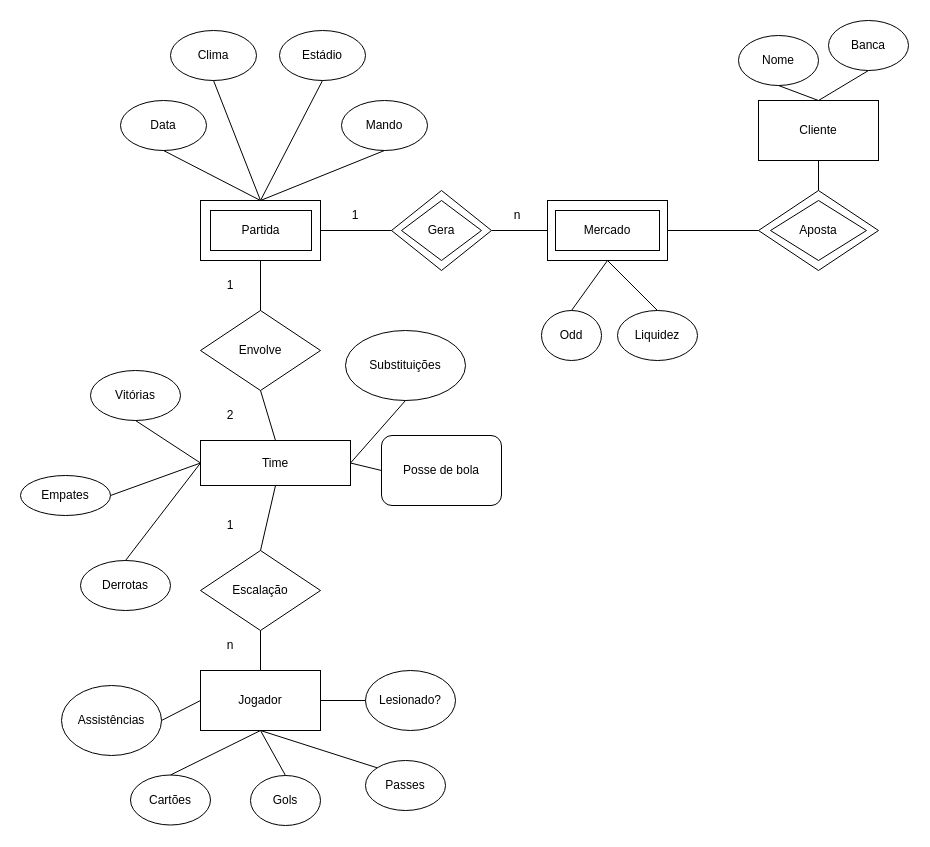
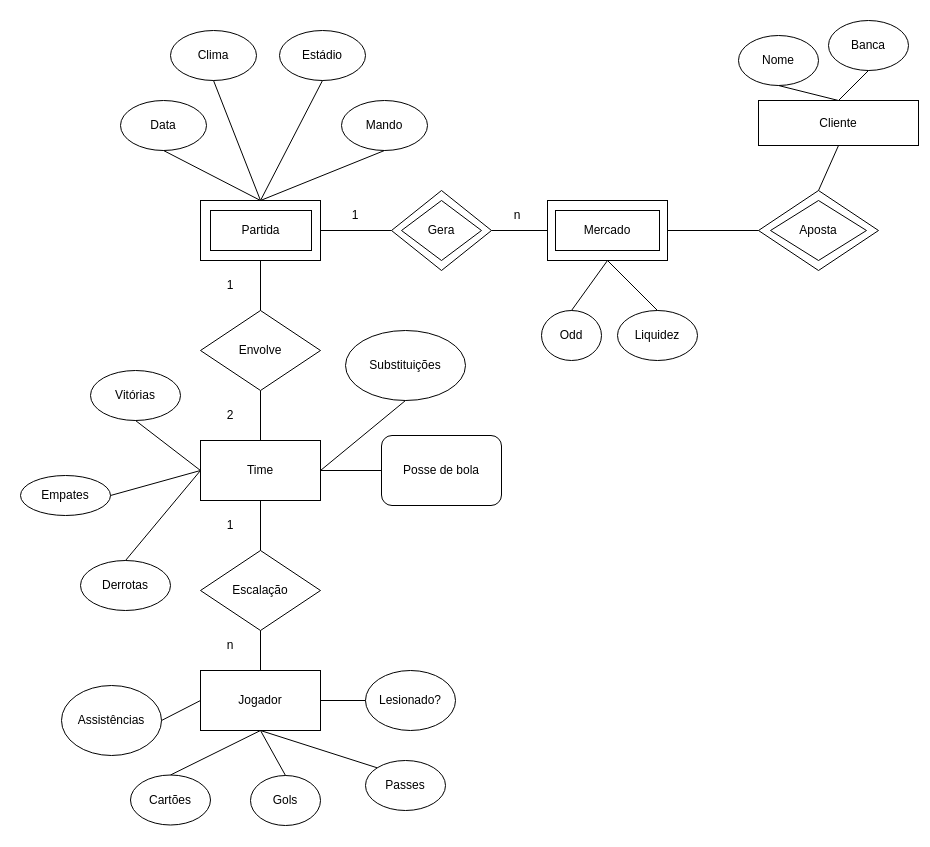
(819, 131) -> (839, 123)
(276, 463) -> (261, 471)
